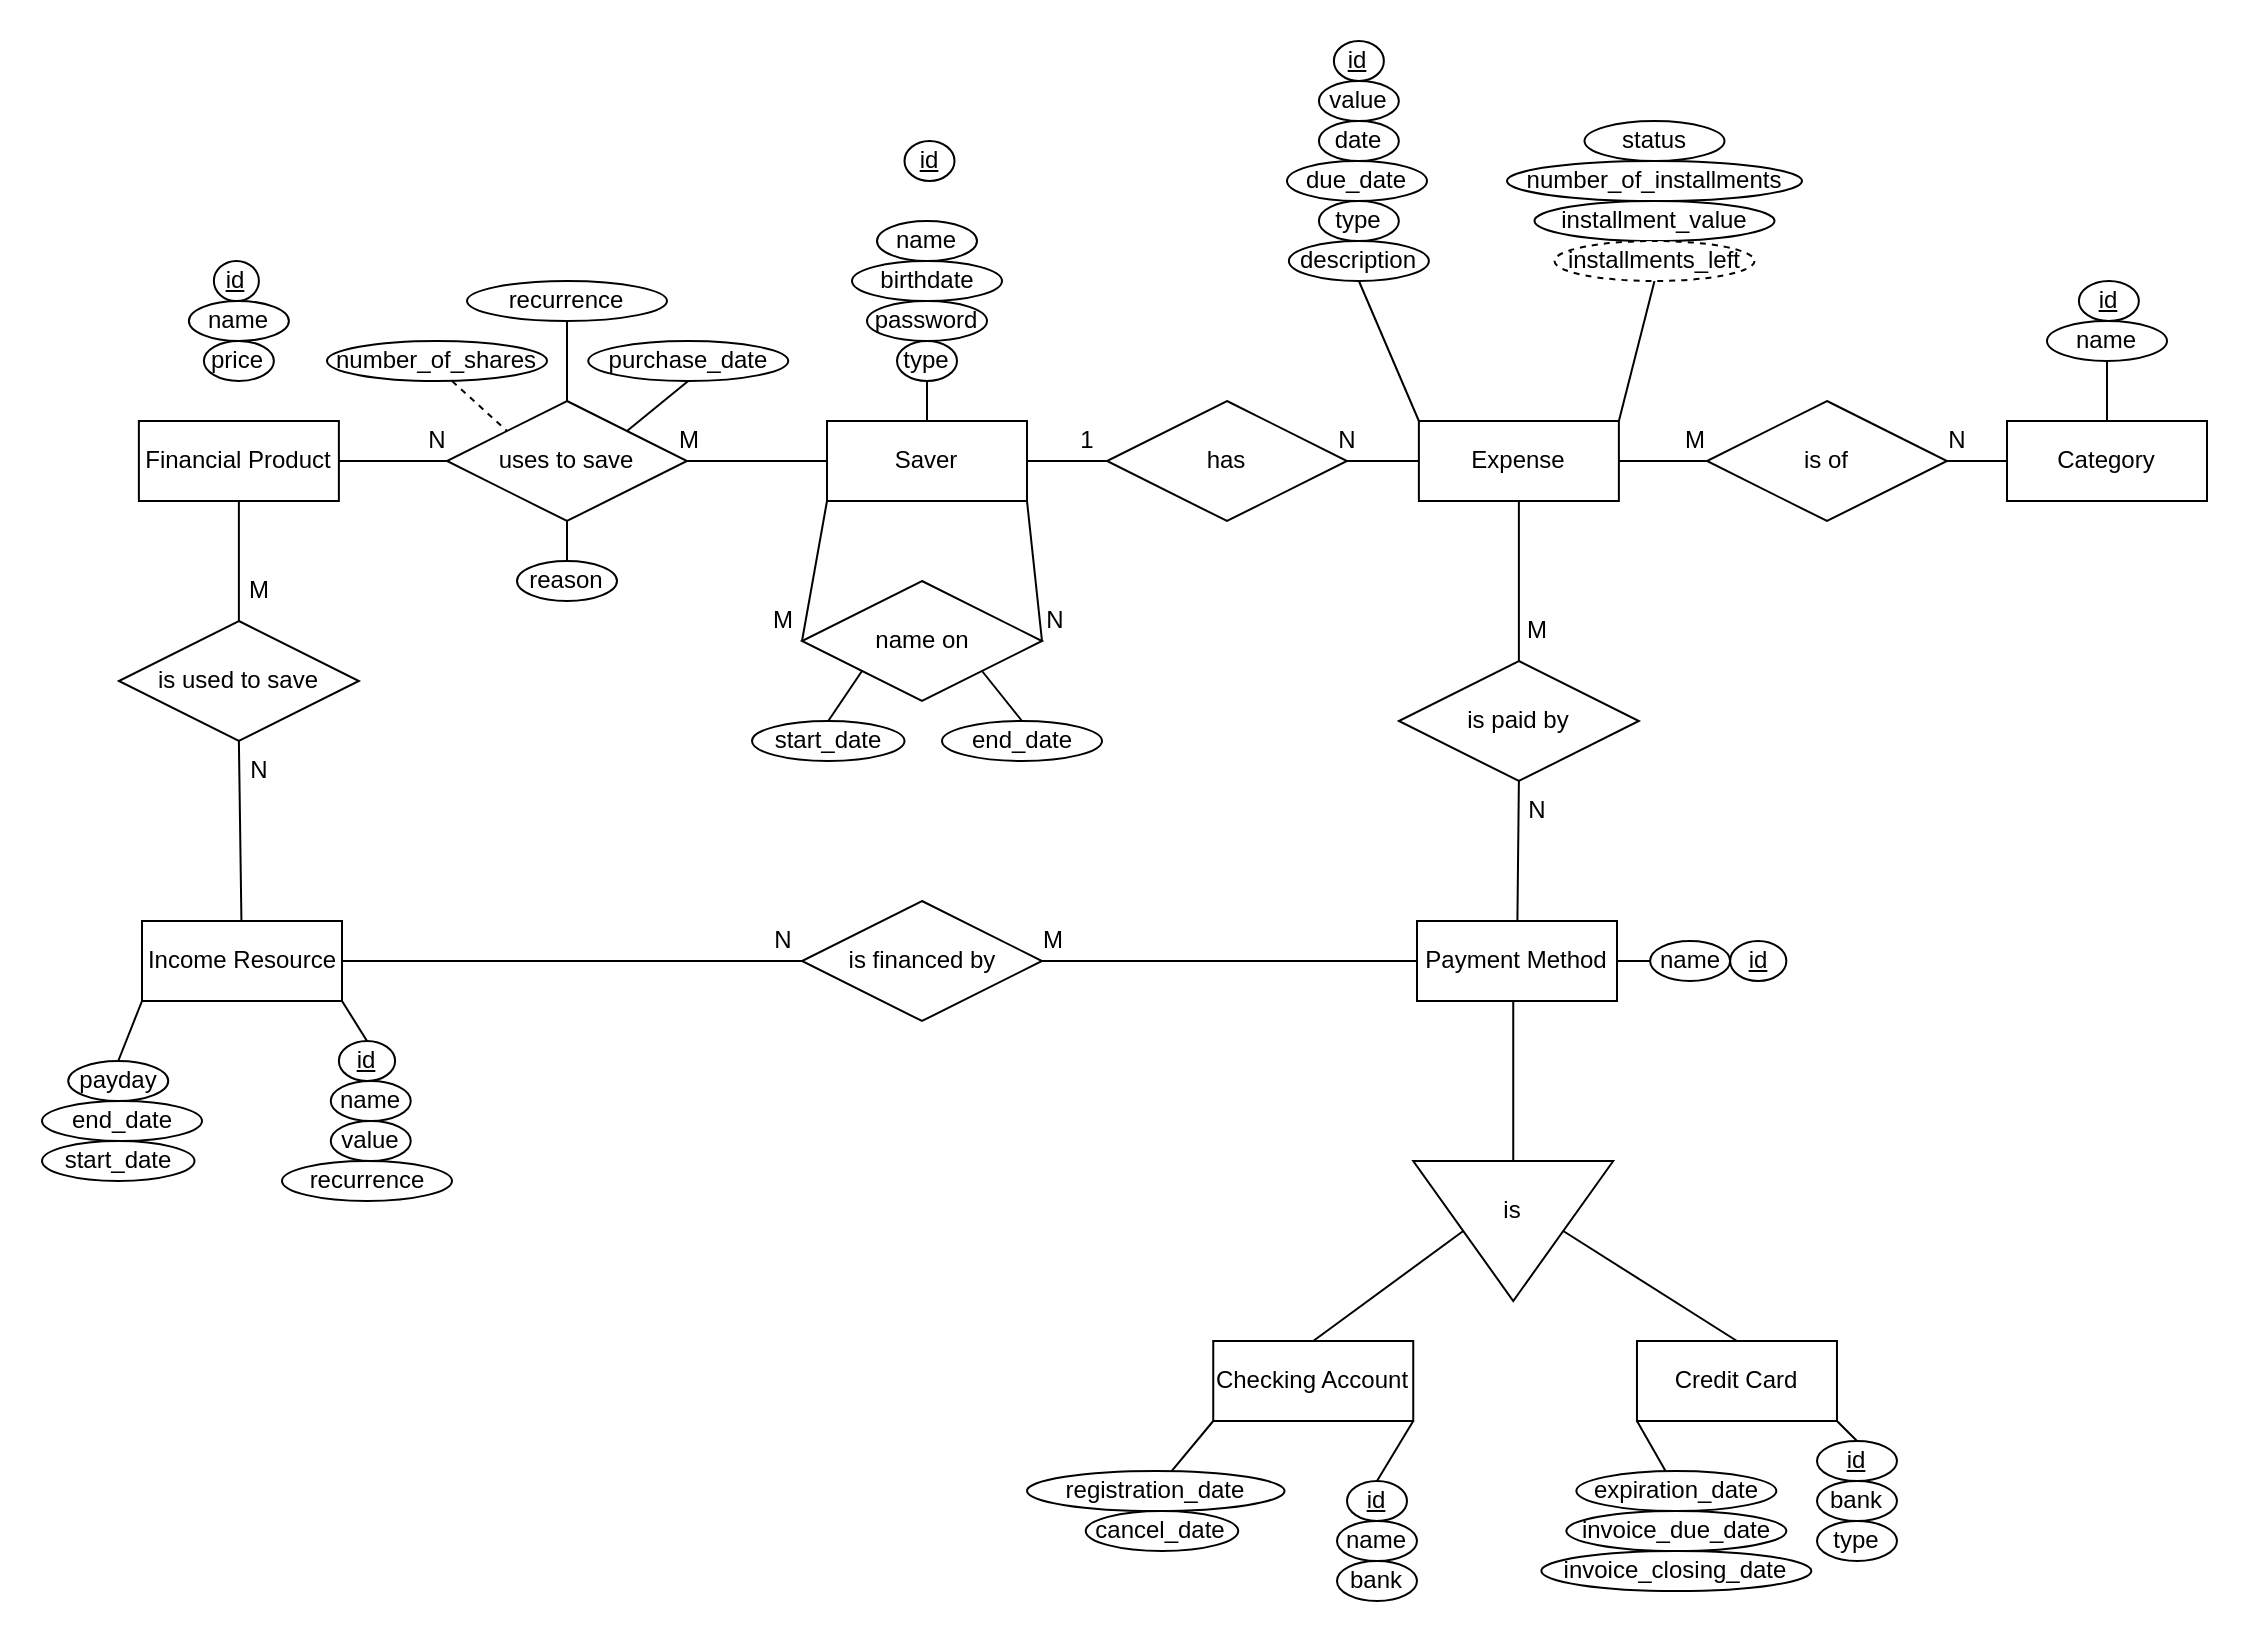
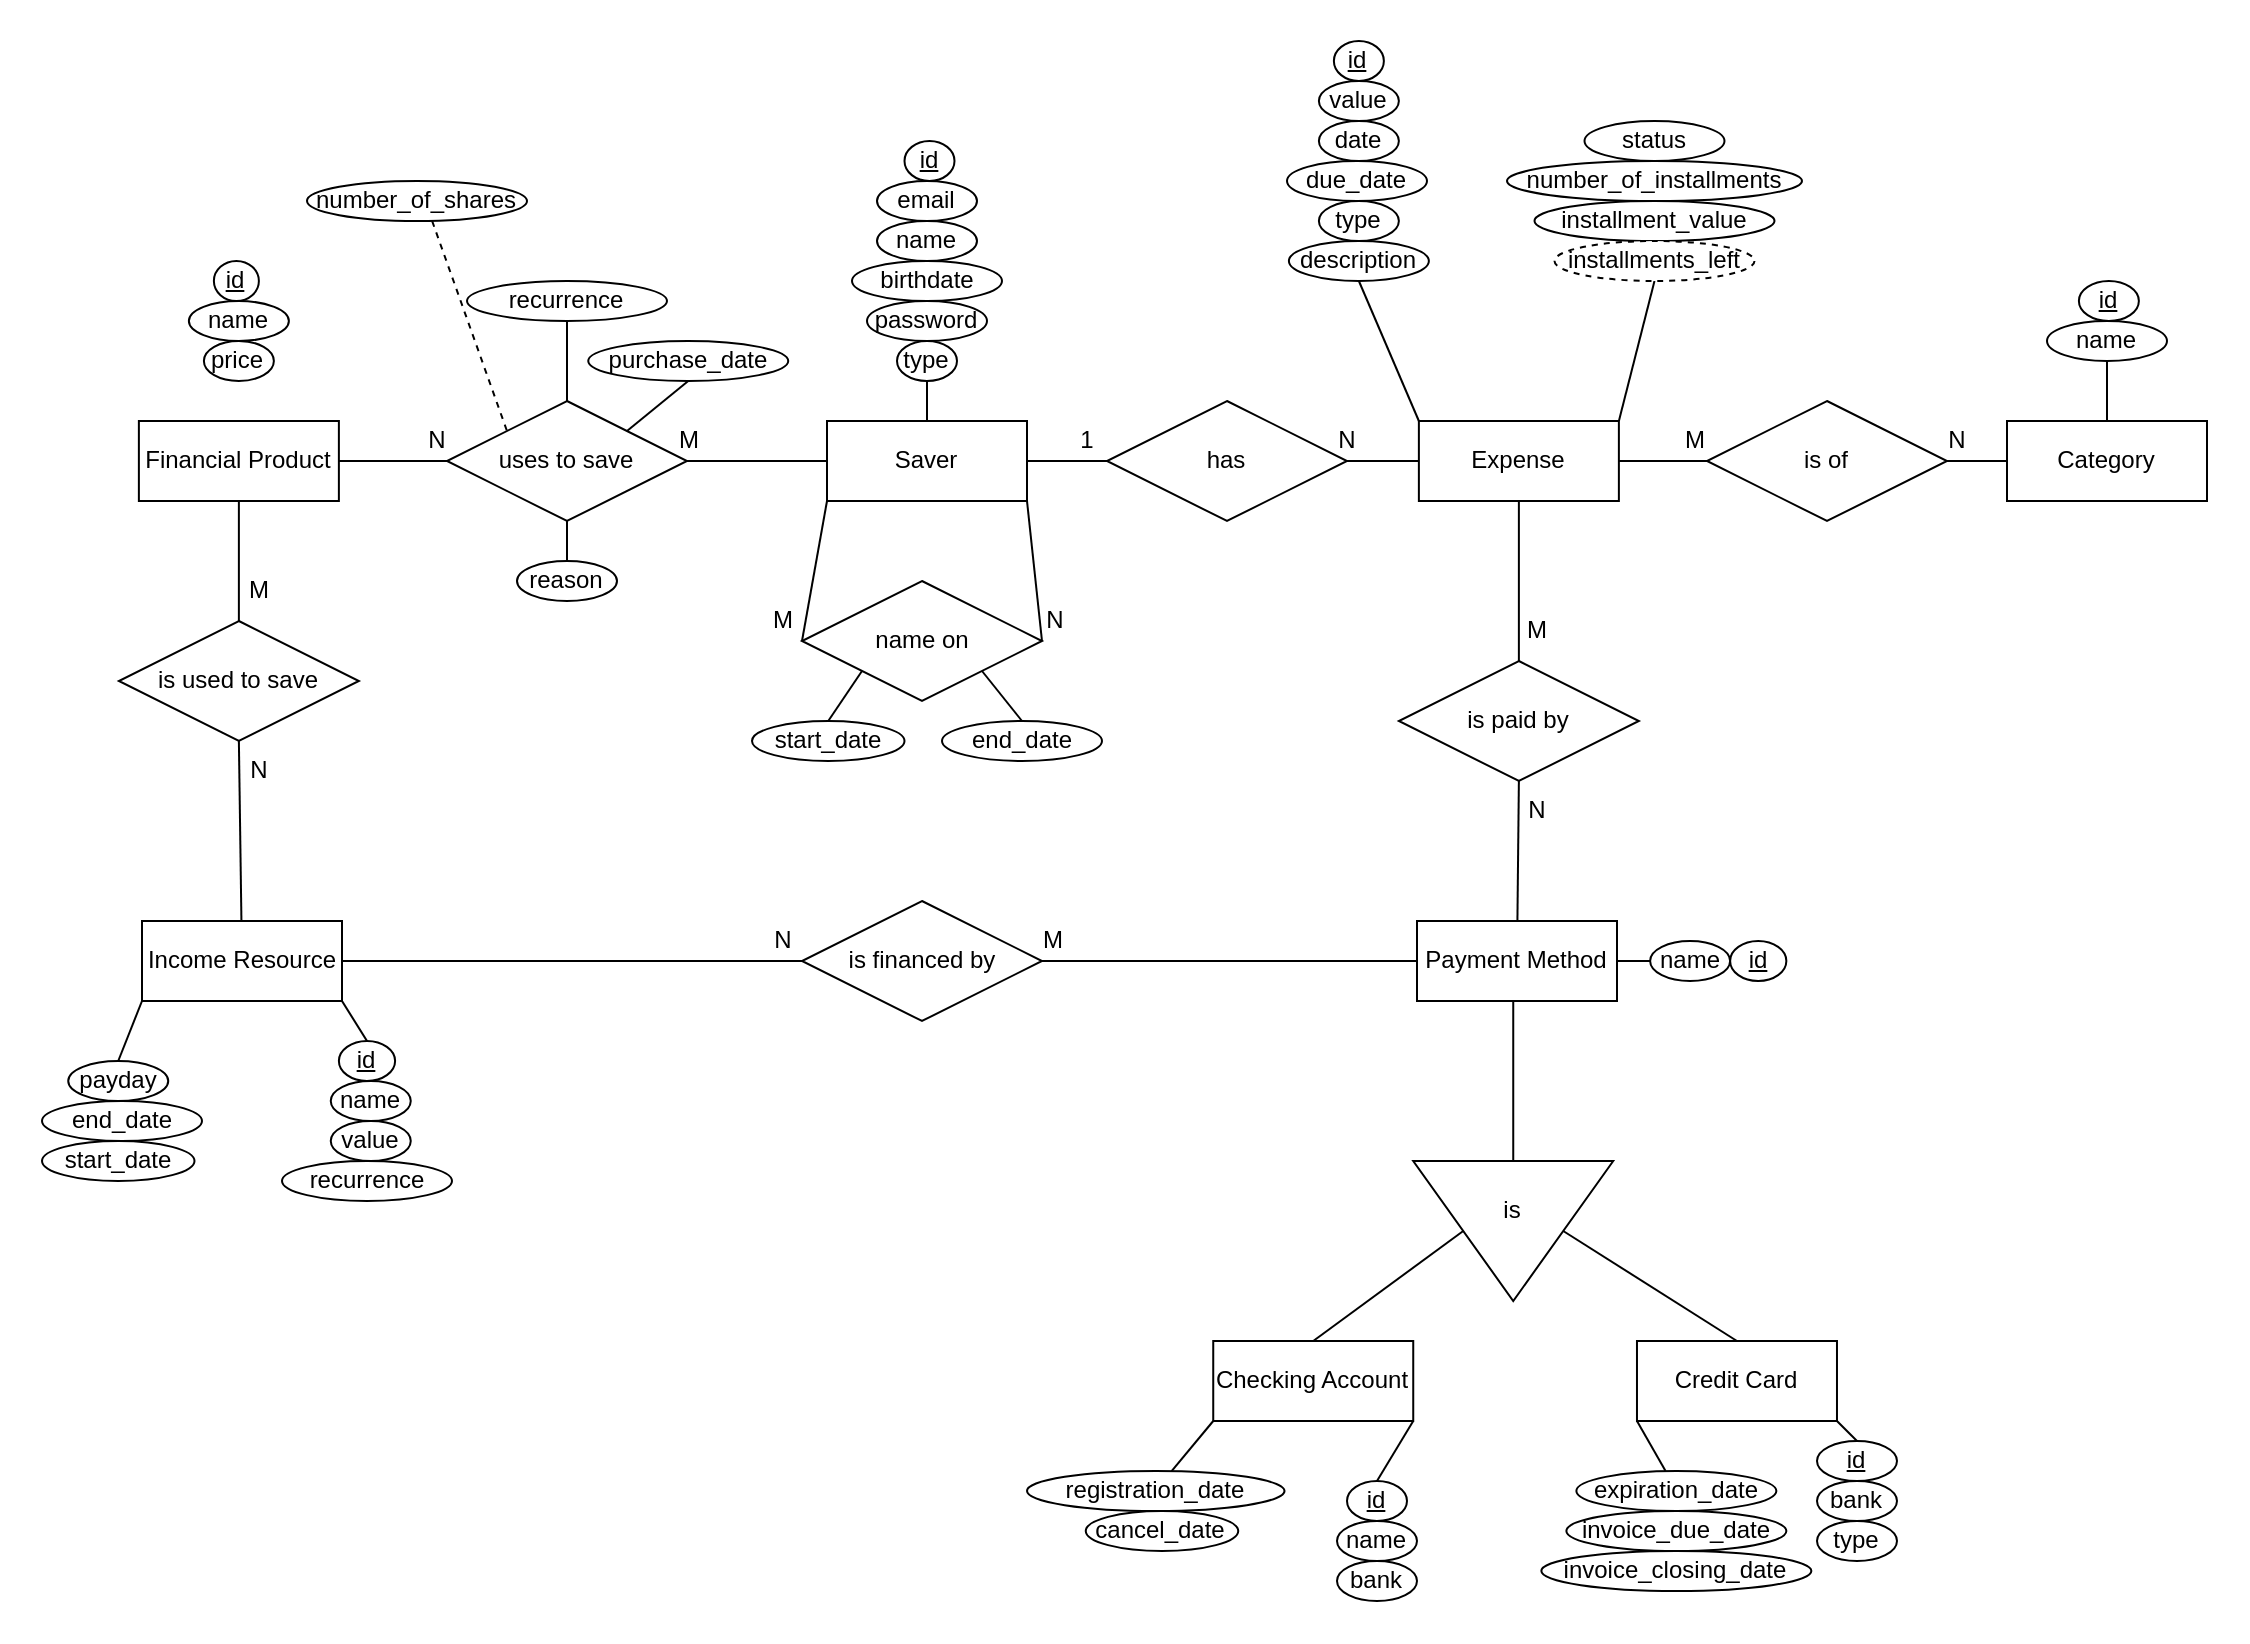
none -> (927, 201)
(437, 361) -> (417, 201)
